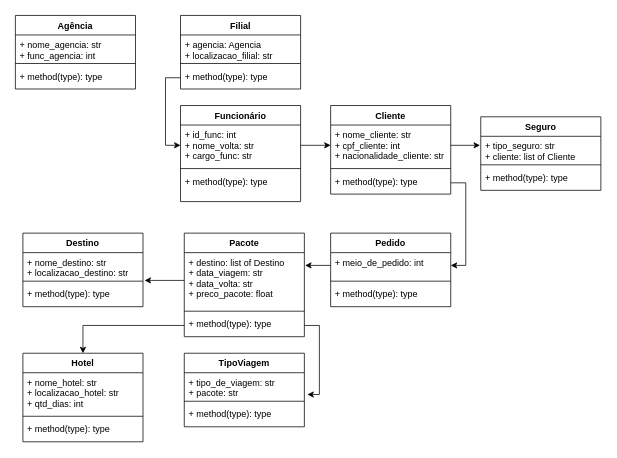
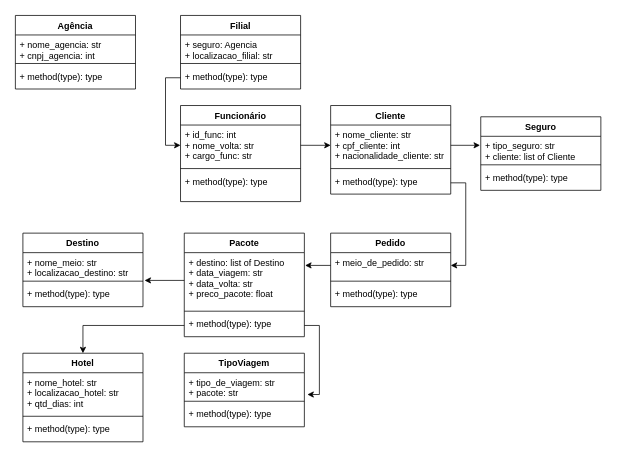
(63, 45) -> (63, 45)
(224, 45) -> (223, 45)
(70, 263) -> (63, 263)
(380, 263) -> (382, 263)
